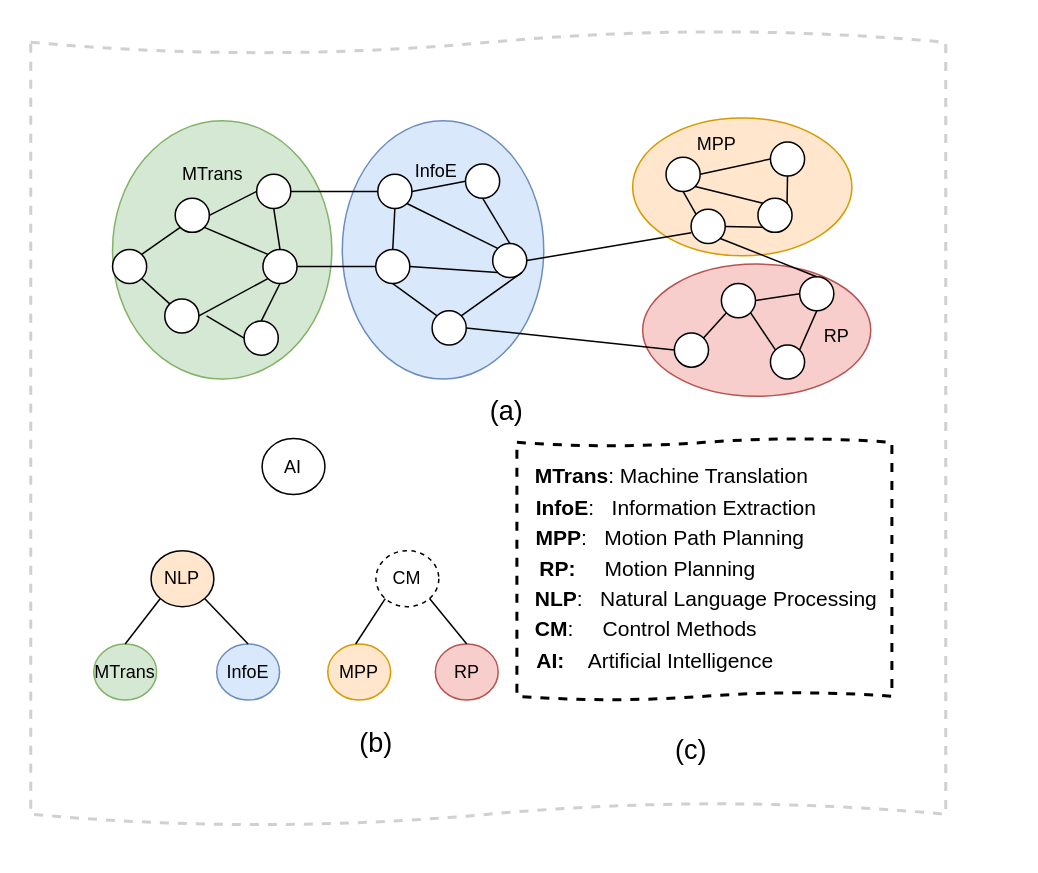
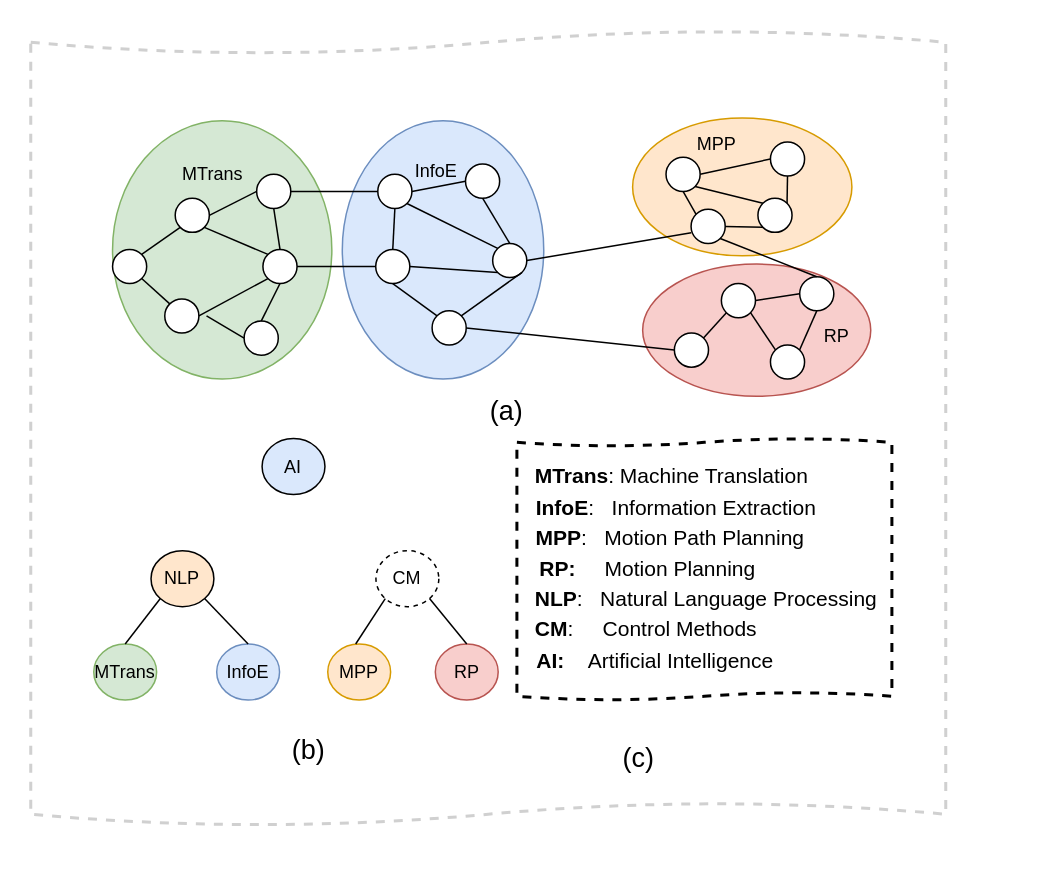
(294, 467) -> (294, 467)
(376, 743) -> (308, 751)
(691, 751) -> (638, 758)
